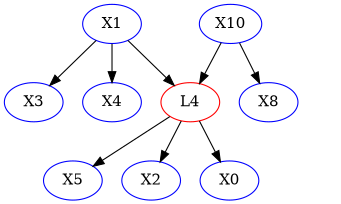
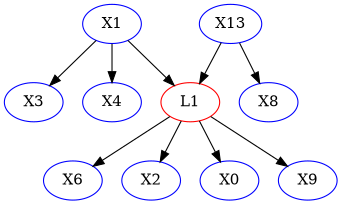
(231, 24) -> (231, 24)
(190, 102) -> (190, 102)
(73, 181) -> (73, 181)
none -> (308, 181)
